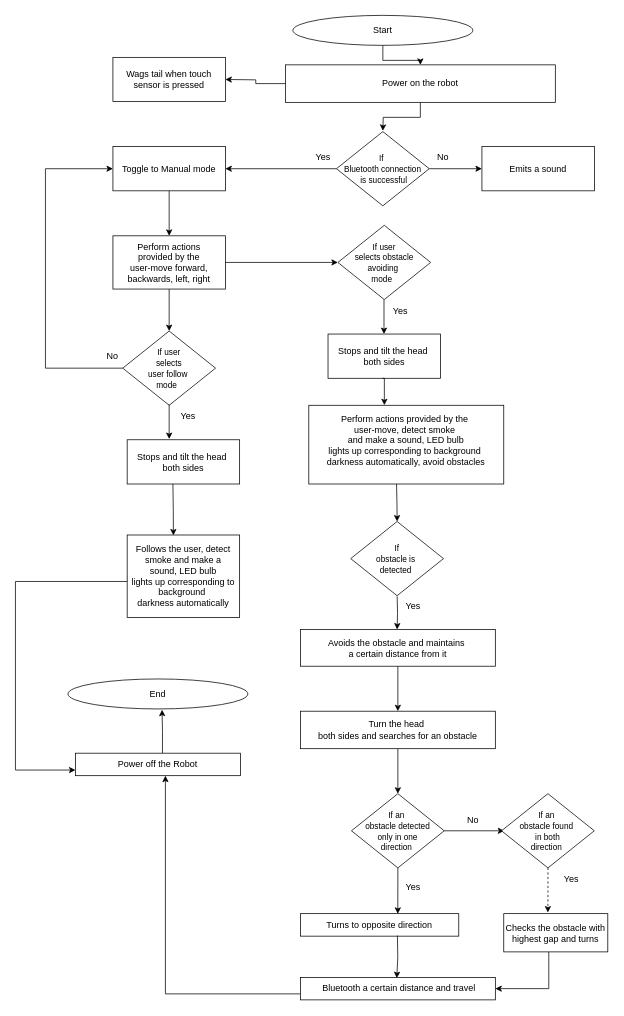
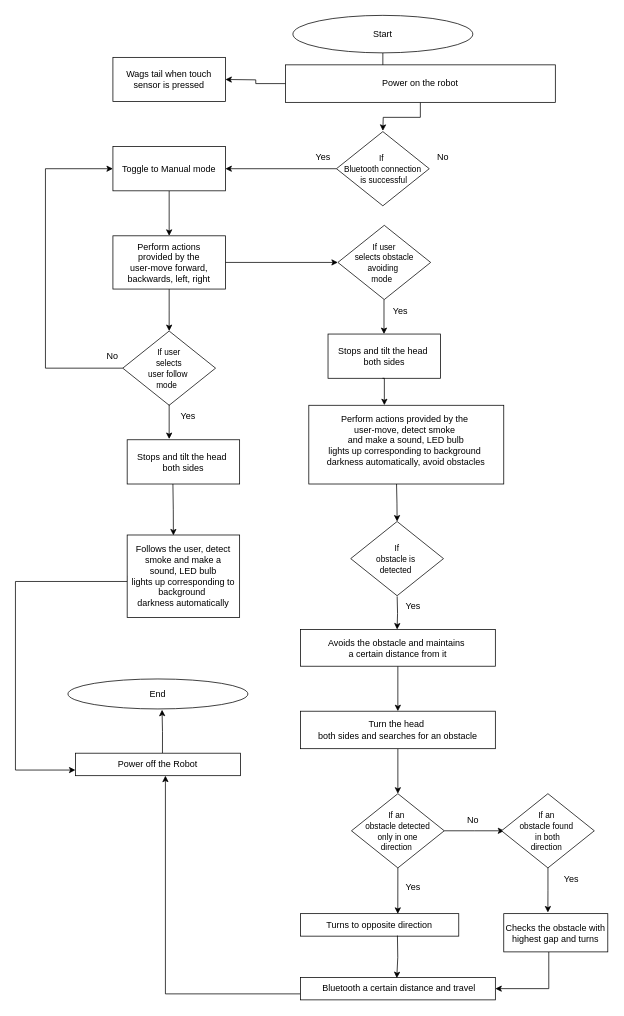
(383, 30) -> (383, 34)
(453, 169) -> none
(538, 169) -> none
(548, 888) -> (548, 888)
